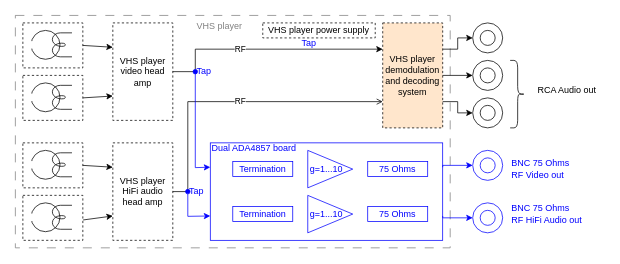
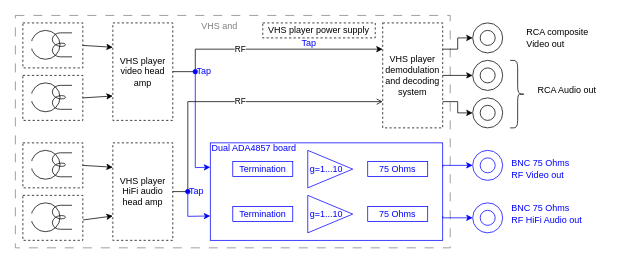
(220, 26) -> (220, 26)
none -> (559, 38)
(413, 75) -> (413, 75)
